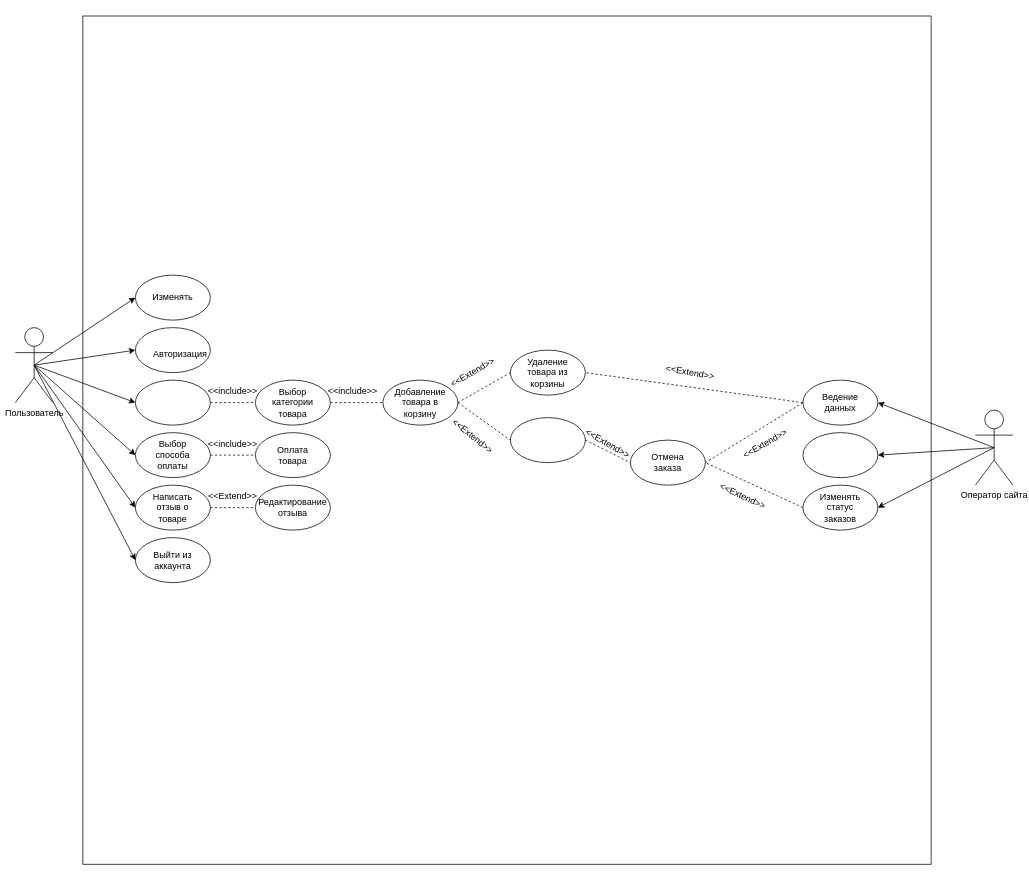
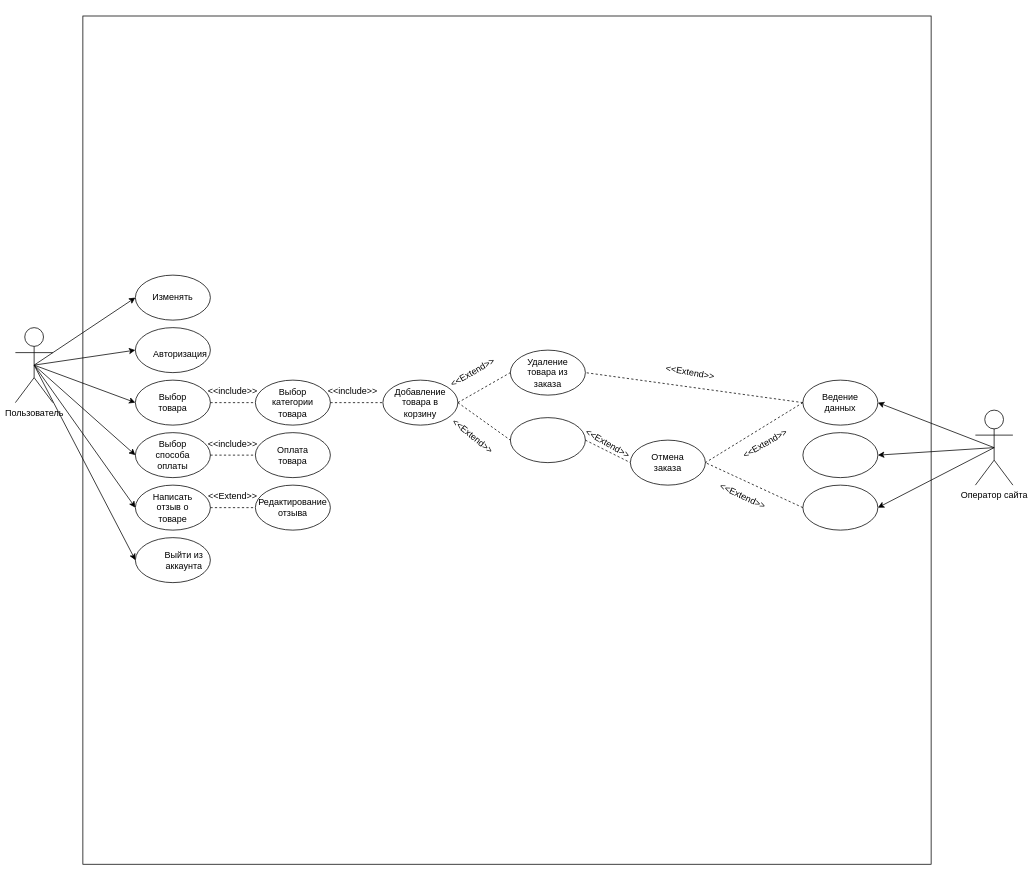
(548, 372) -> (548, 372)
none -> (173, 402)
(840, 507) -> none
(173, 560) -> (184, 560)
